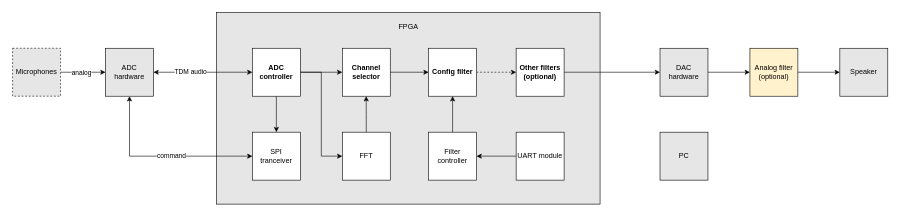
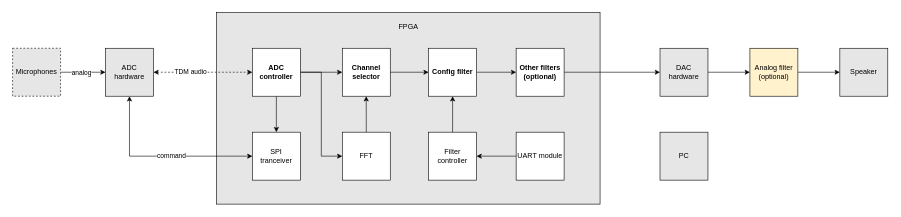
(226, 72) -> (226, 72)
(494, 72) -> (494, 72)
